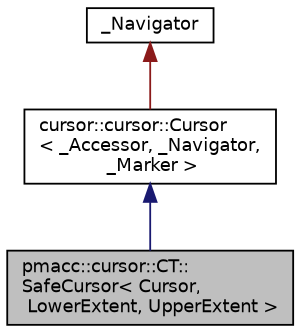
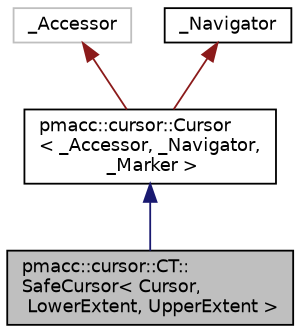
none -> (72, 25)
(150, 147) -> (150, 147)
